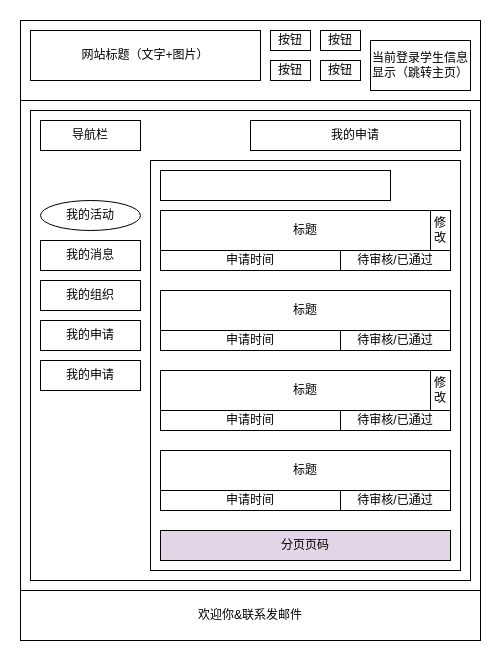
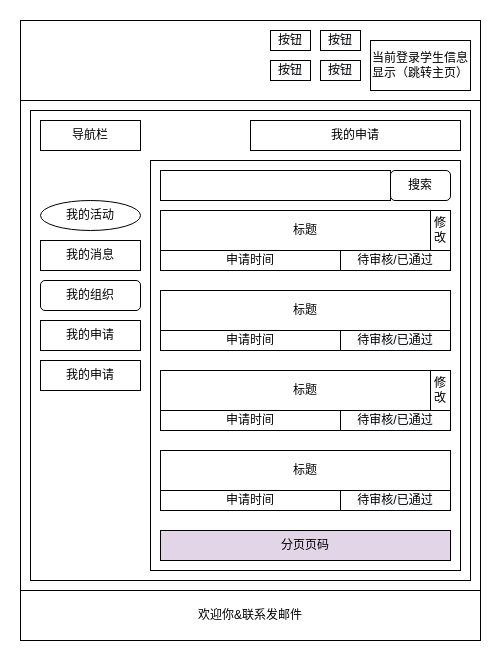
(146, 56) -> none
none -> (421, 186)
(91, 296) -> (91, 296)
